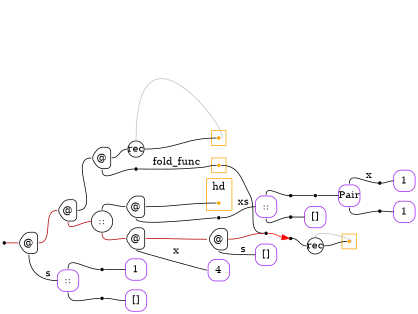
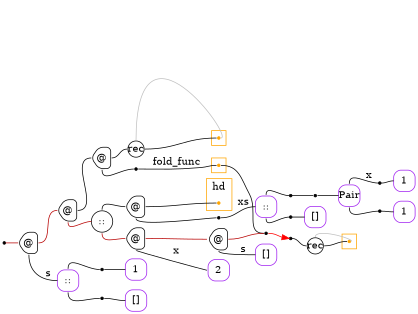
(219, 270) -> (219, 270)
